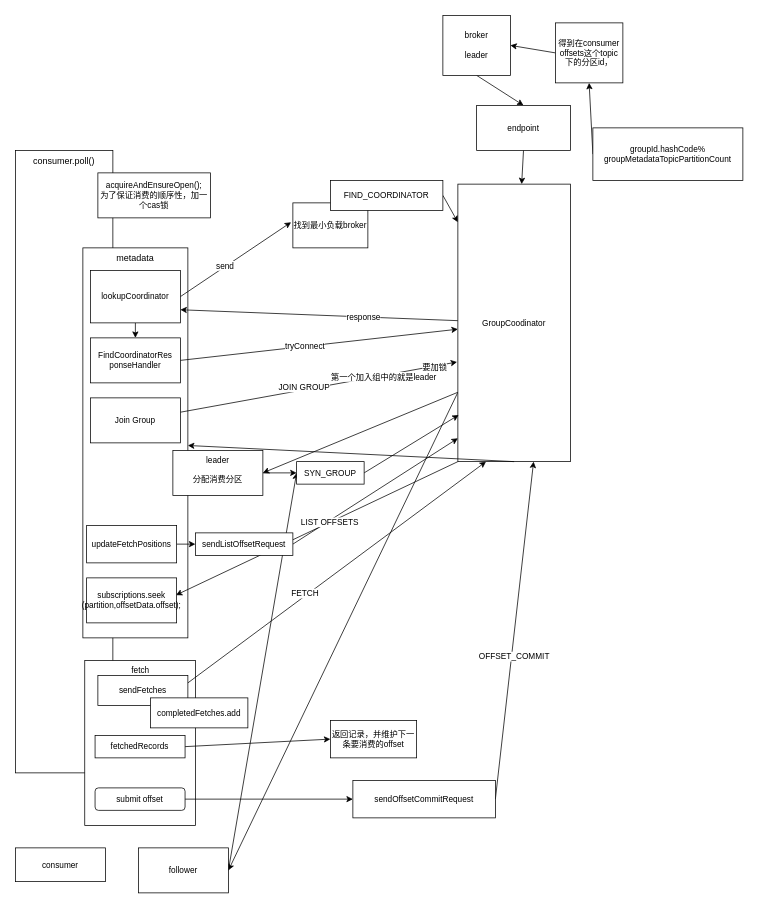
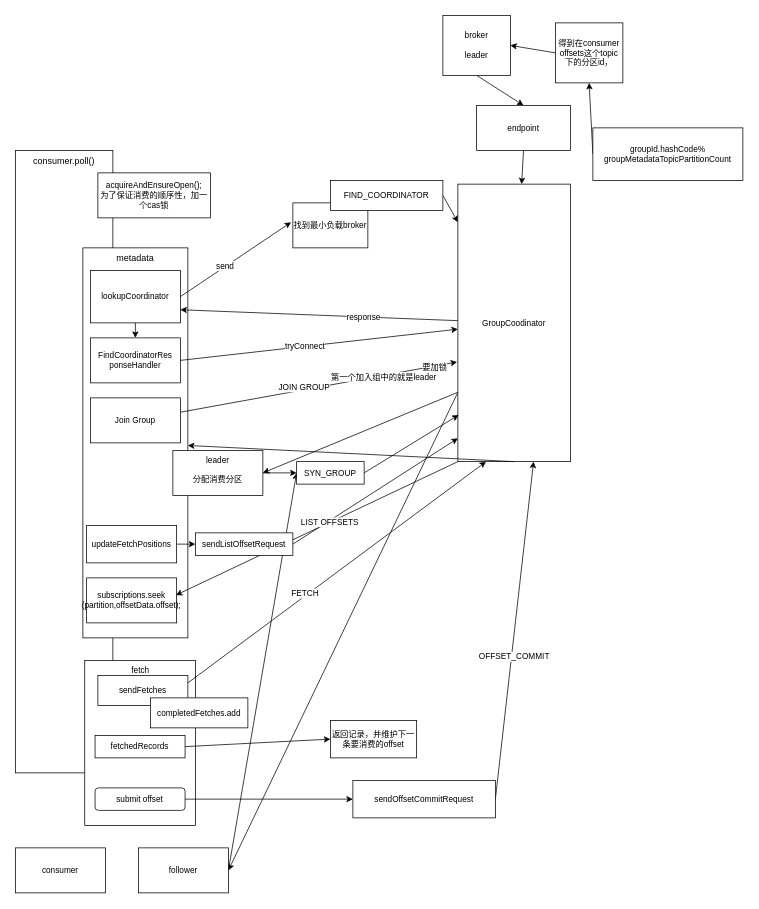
(60, 865) -> (60, 870)
